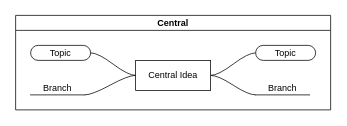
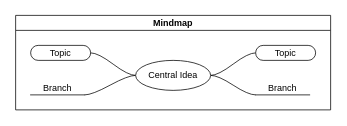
(173, 23) -> (173, 23)
(173, 75) -> (173, 75)
